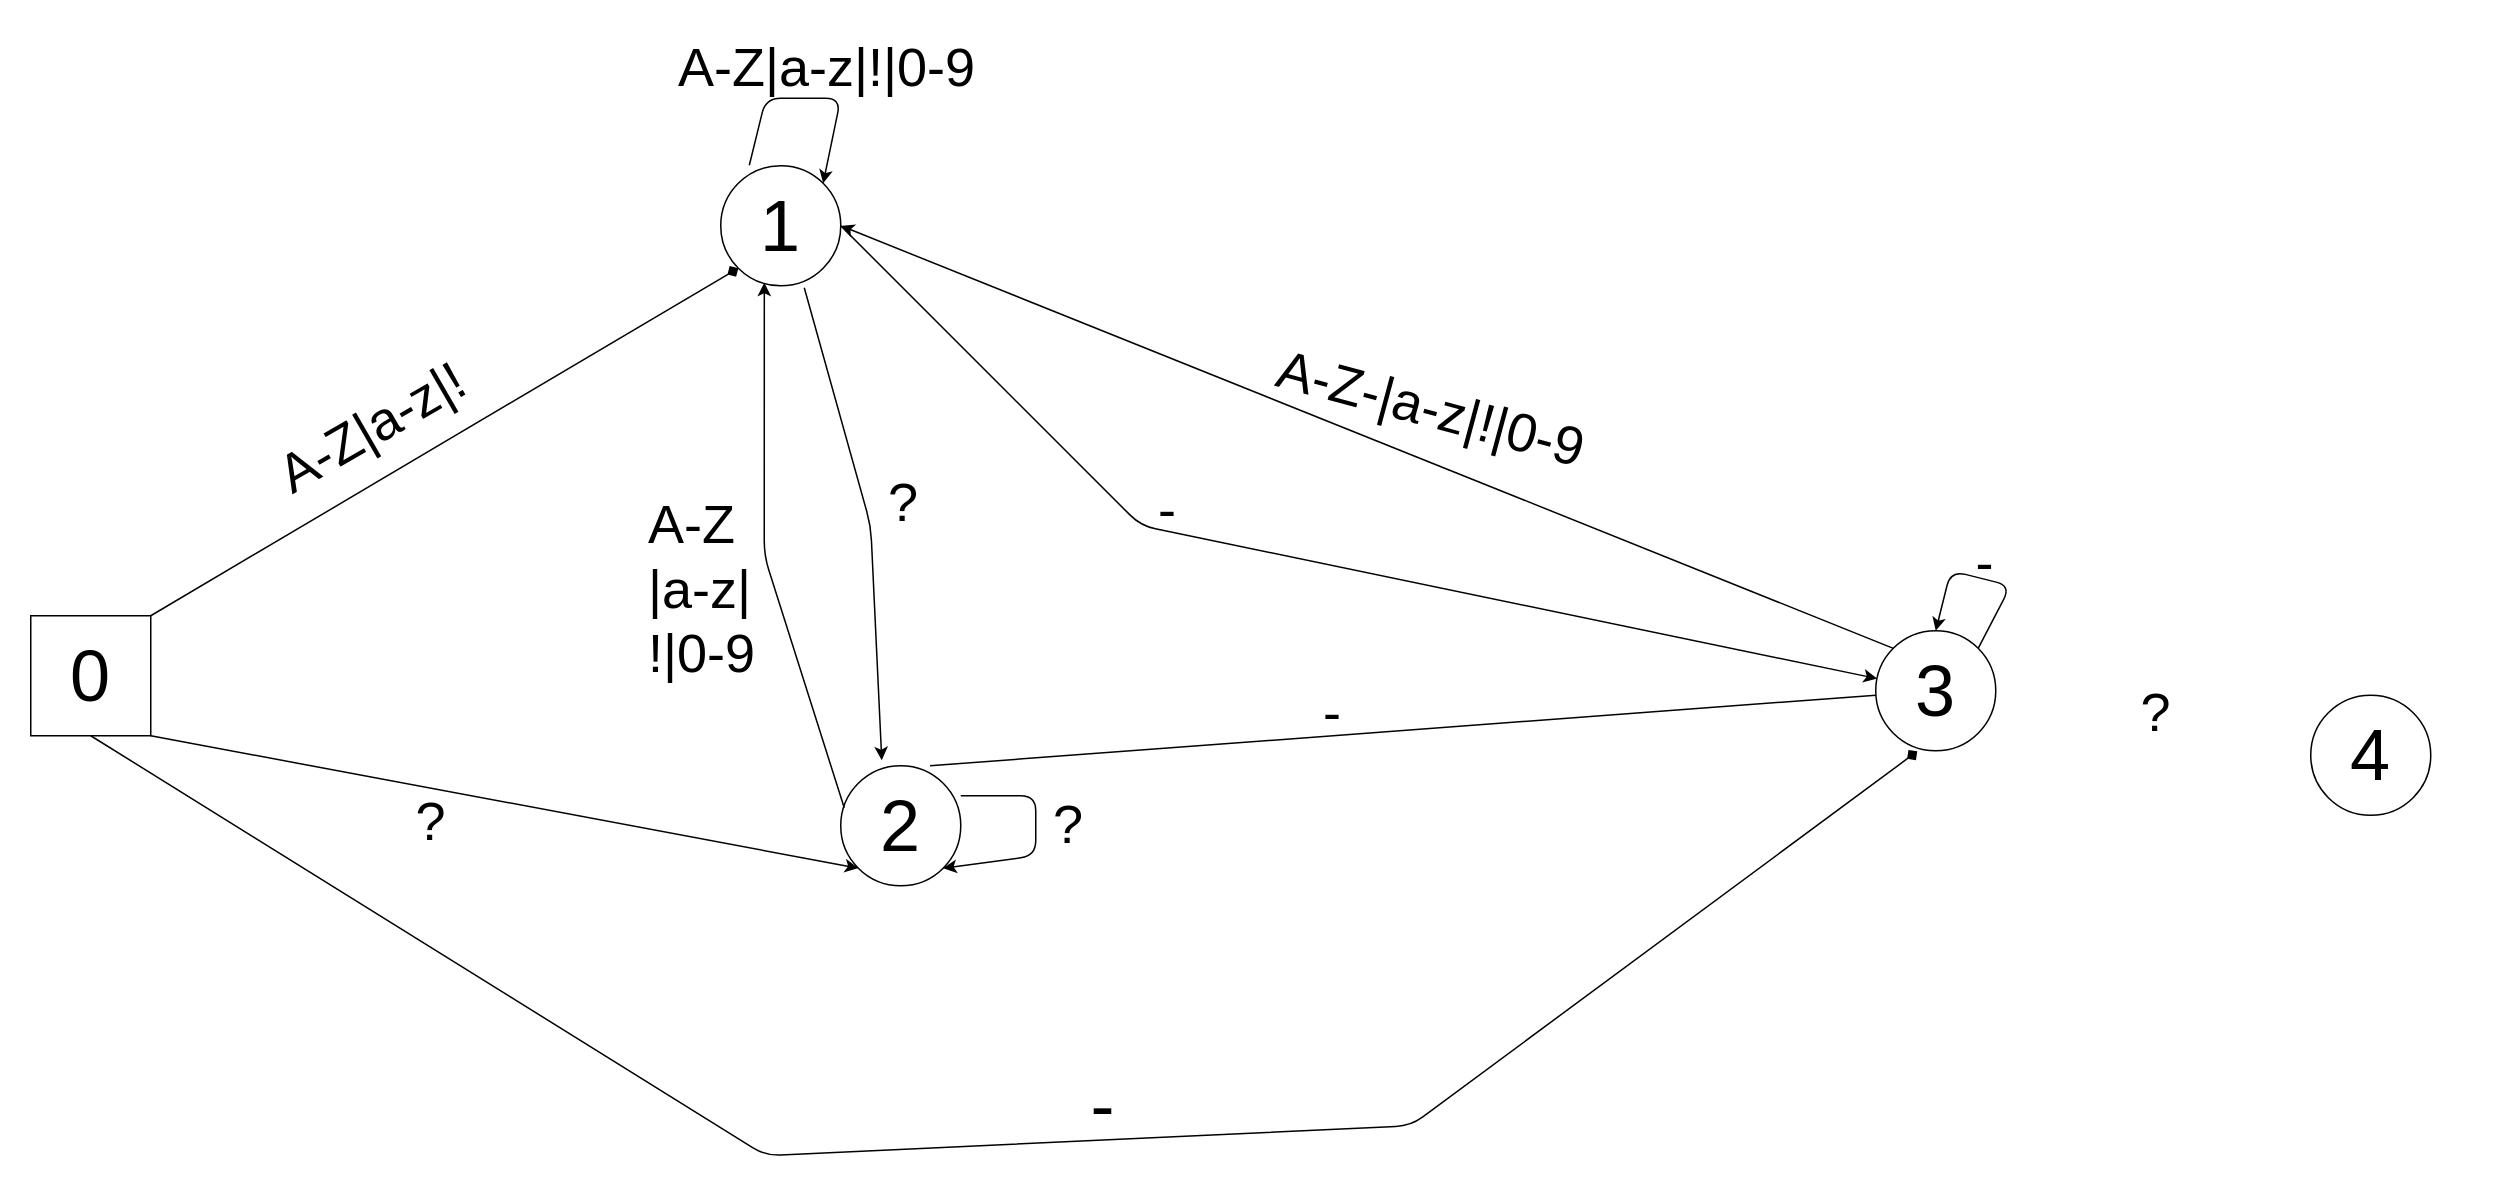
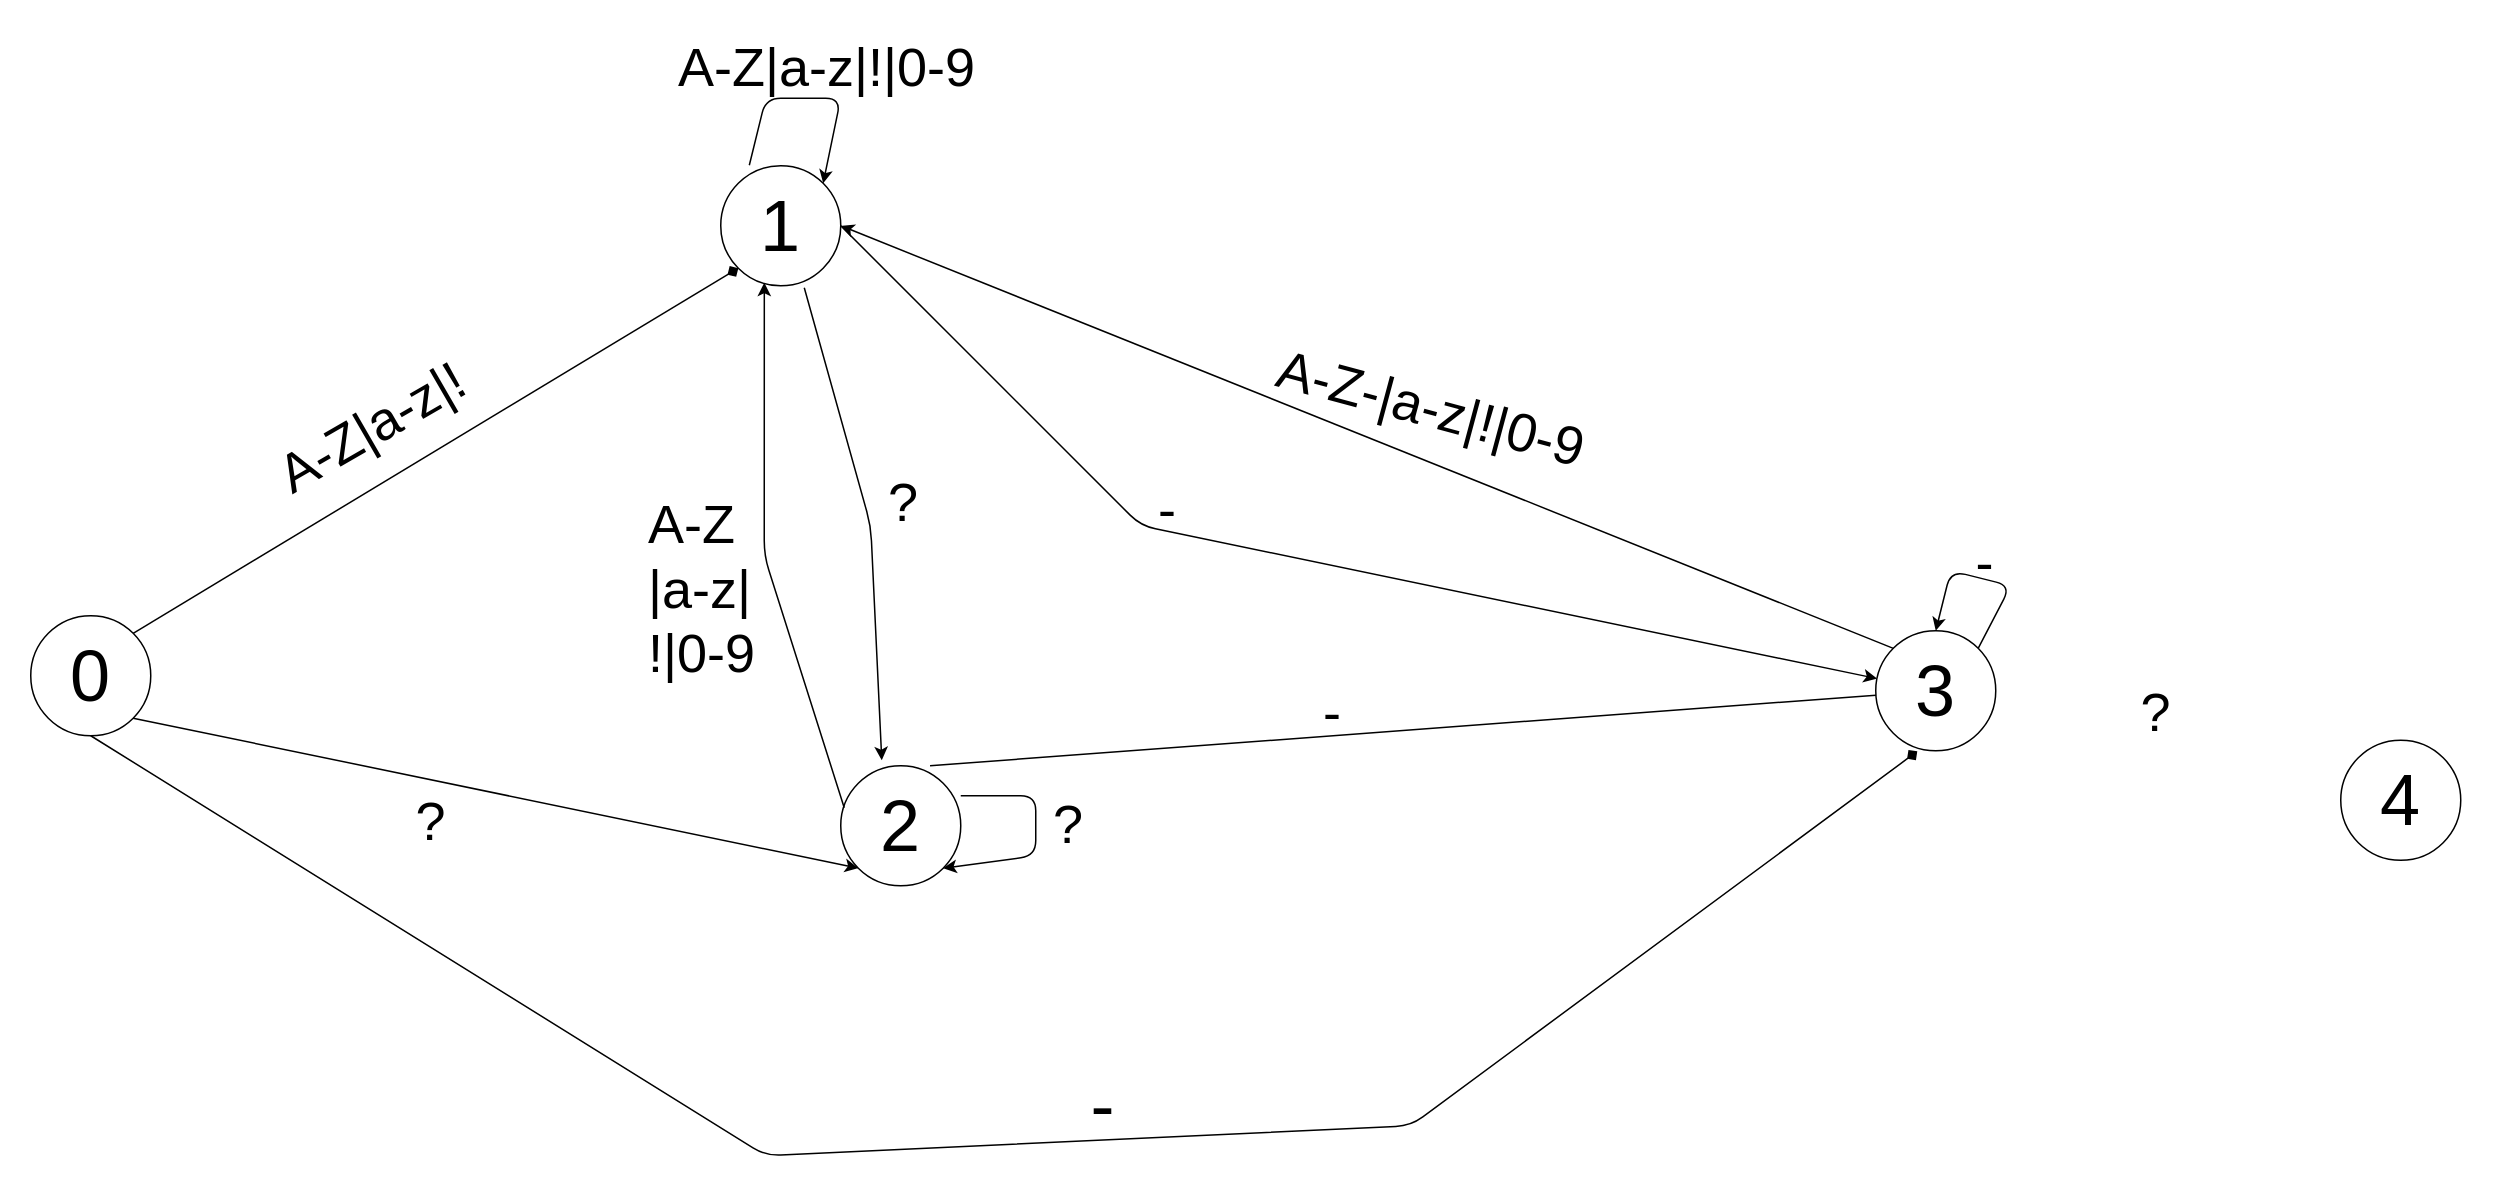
(91, 676) -> (91, 676)
(2371, 755) -> (2401, 800)
